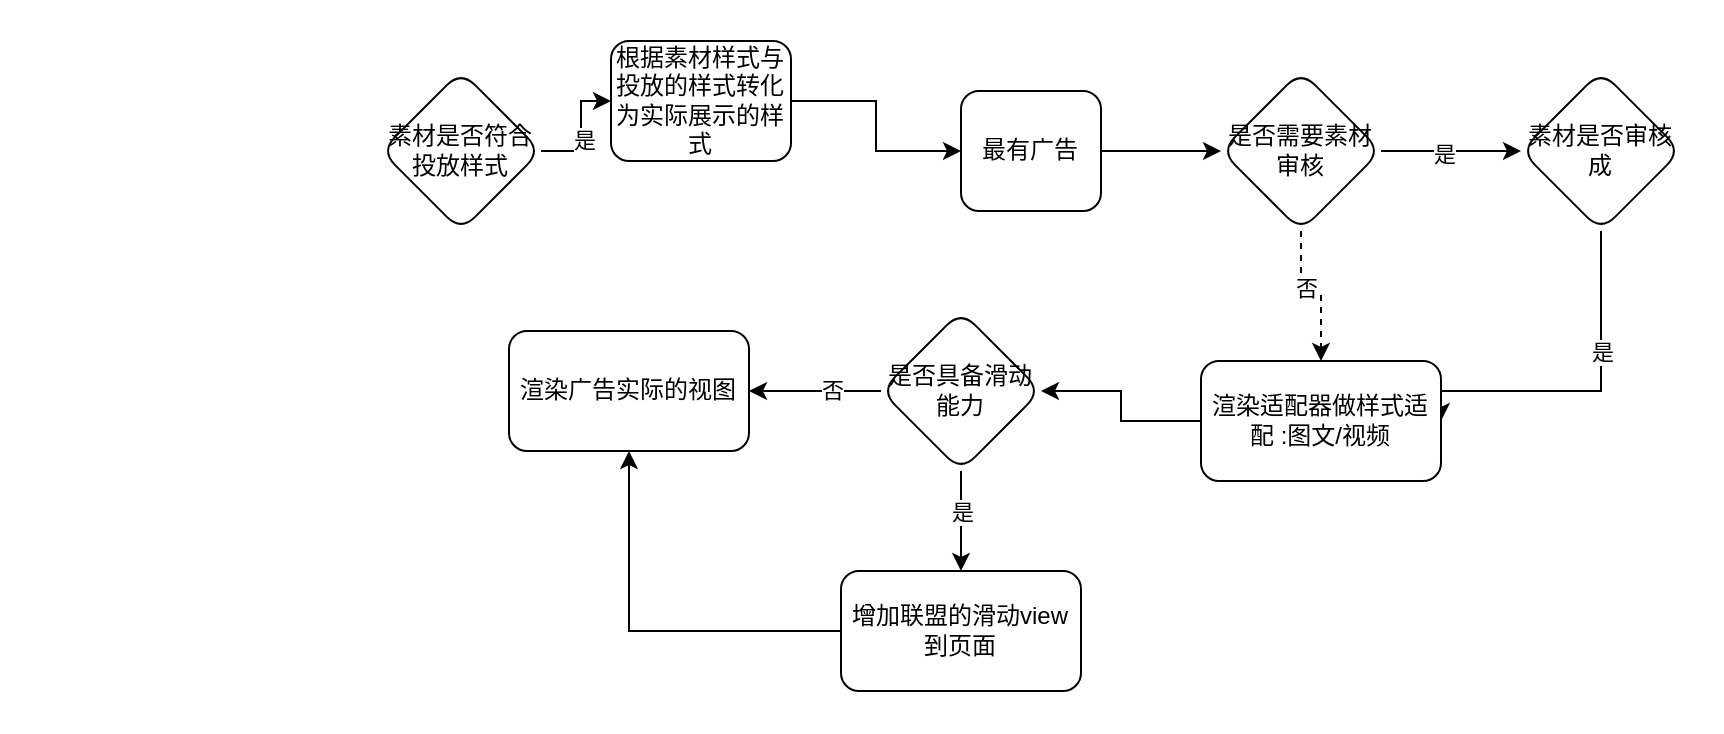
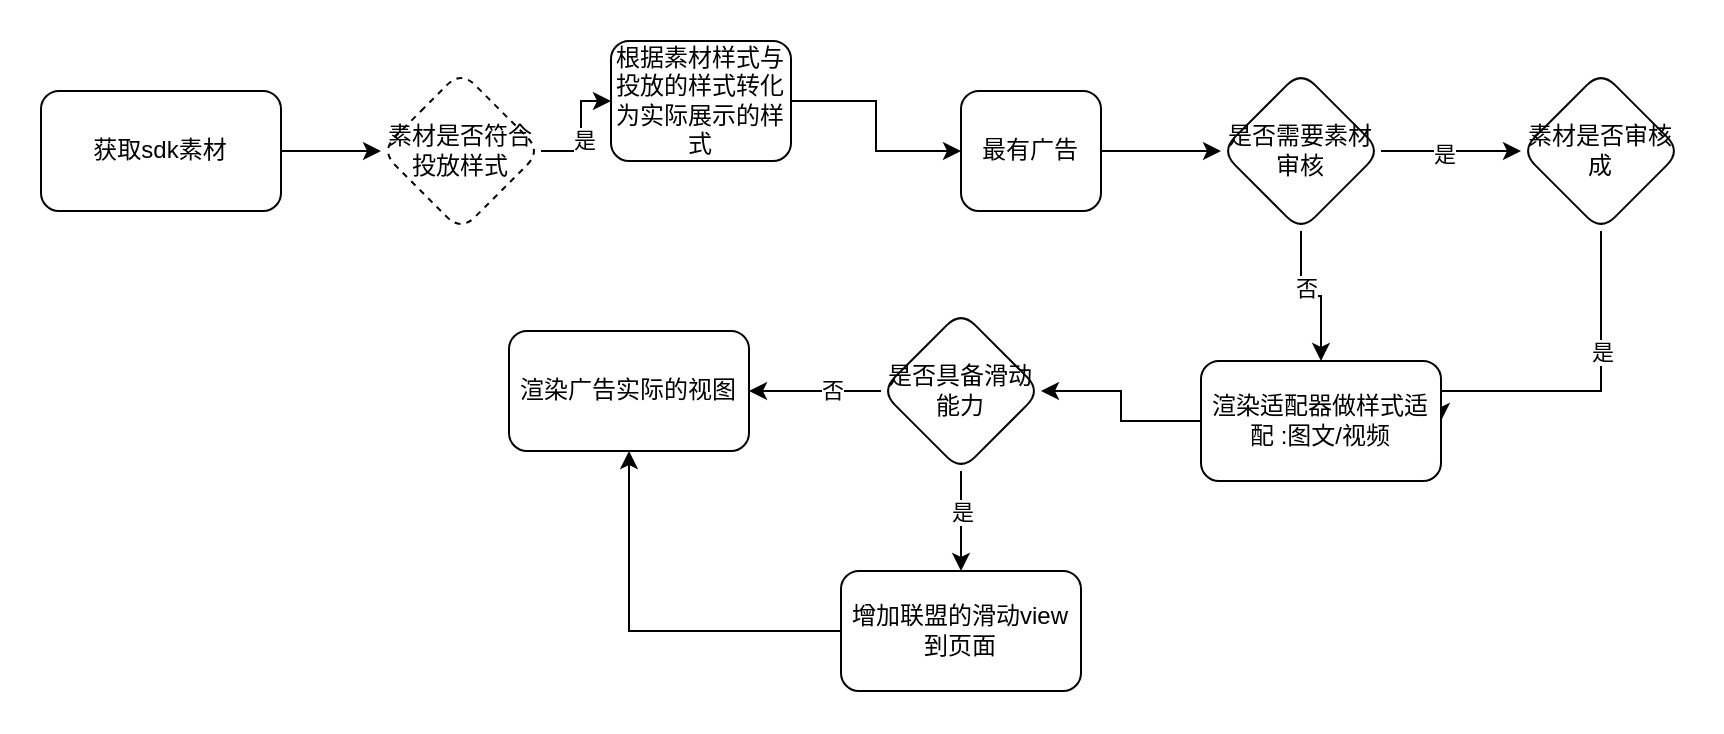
none -> (161, 151)
none -> (324, 151)
(461, 151) -> (461, 151)
(1321, 317) -> (1321, 317)
